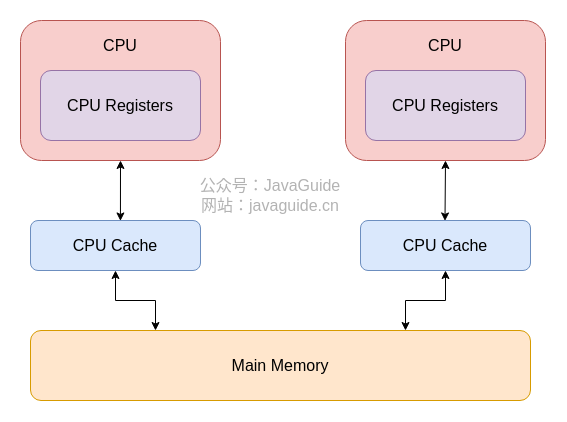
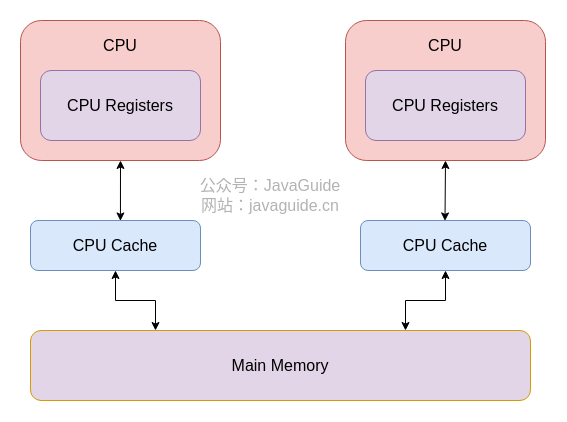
(281, 366) -> (281, 366)
